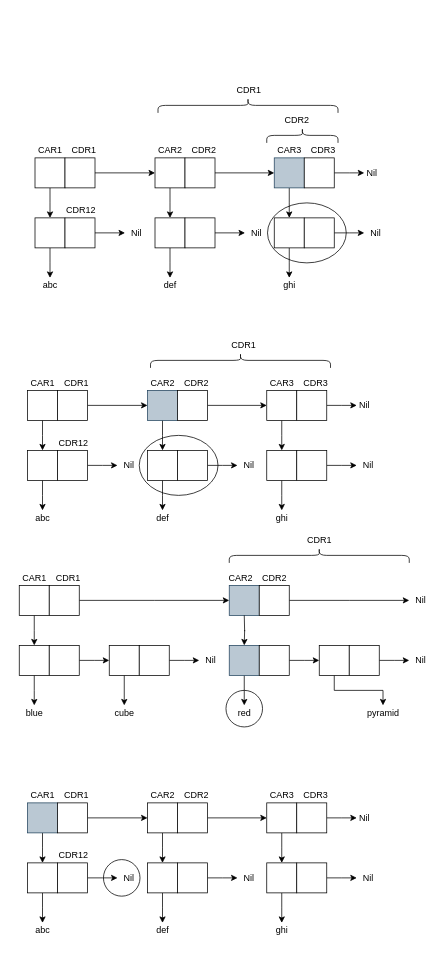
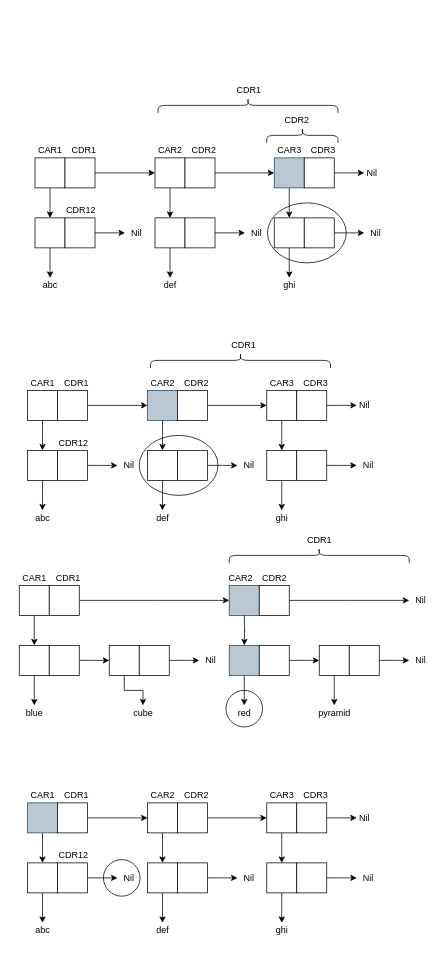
(124, 713) -> (143, 713)
(383, 713) -> (334, 713)
